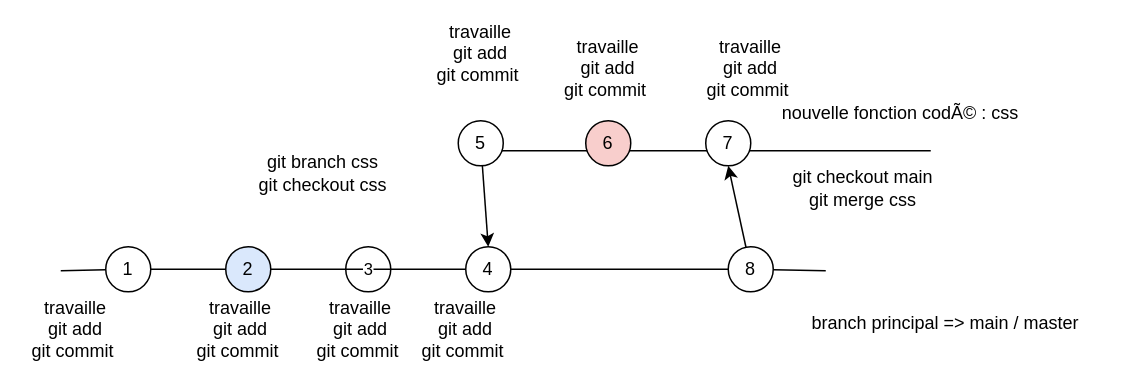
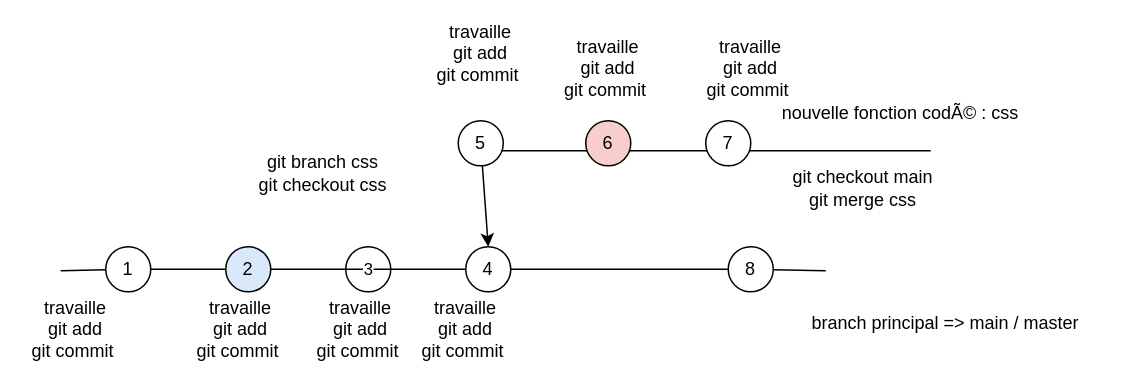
(738, 212) -> none
